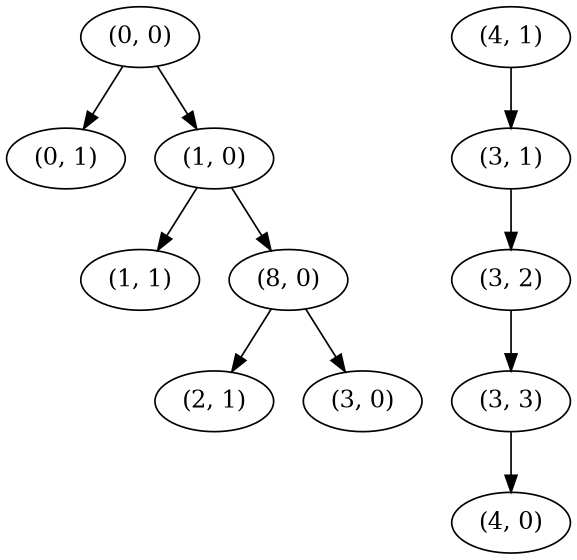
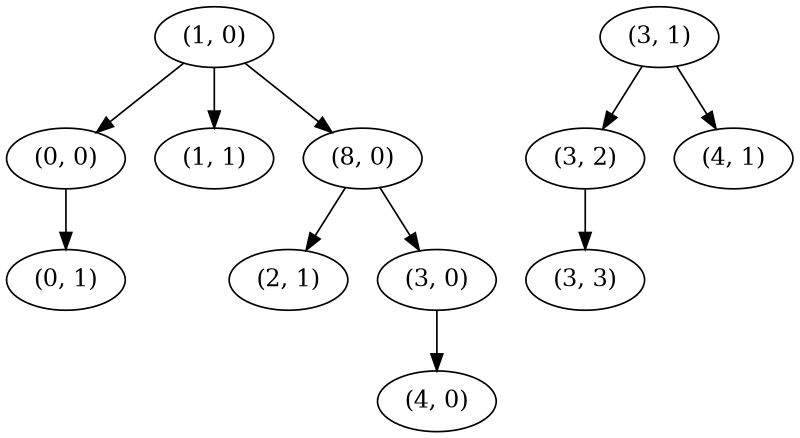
(172, 90) -> (147, 93)
(511, 90) -> (692, 90)
(511, 454) -> (437, 332)
